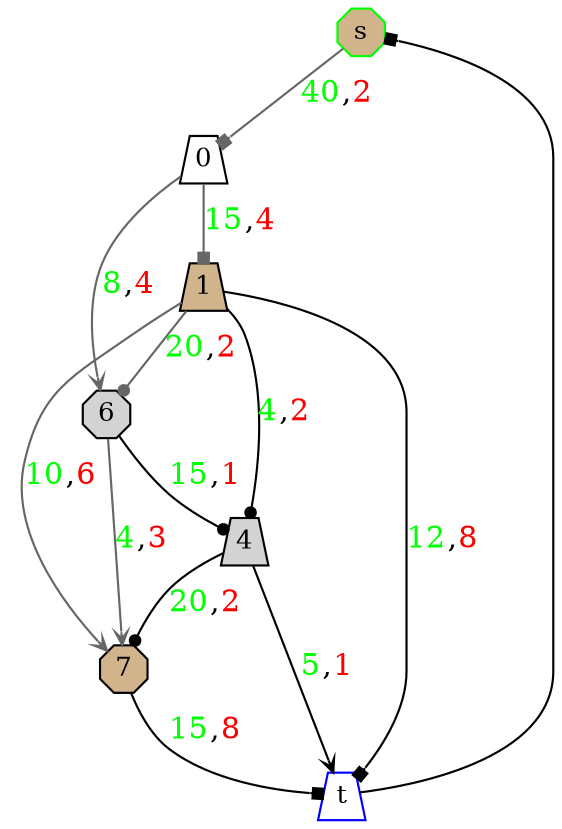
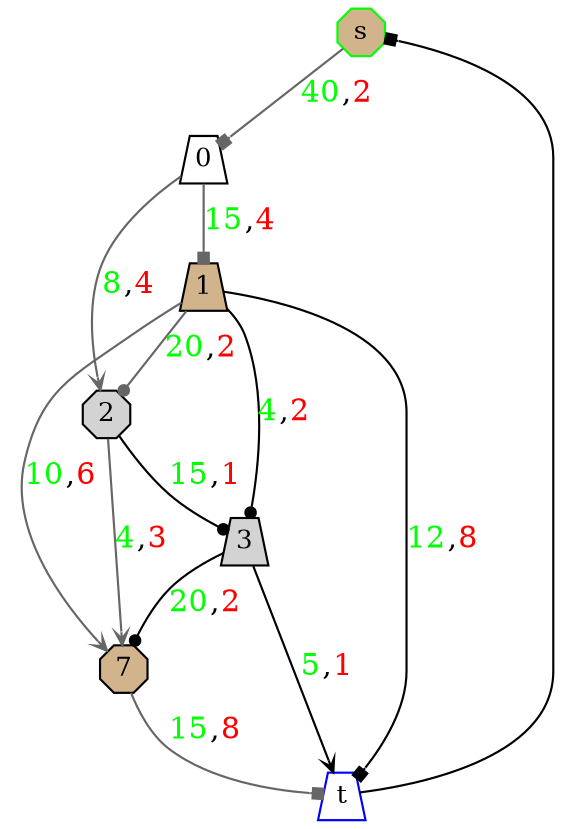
(107, 414) -> (107, 414)
(245, 542) -> (245, 542)
(204, 769) -> (204, 769)
